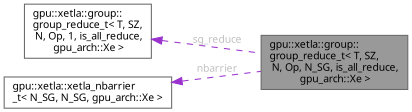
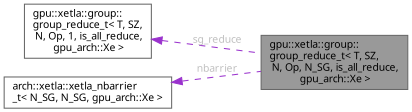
(88, 93) -> (88, 93)
